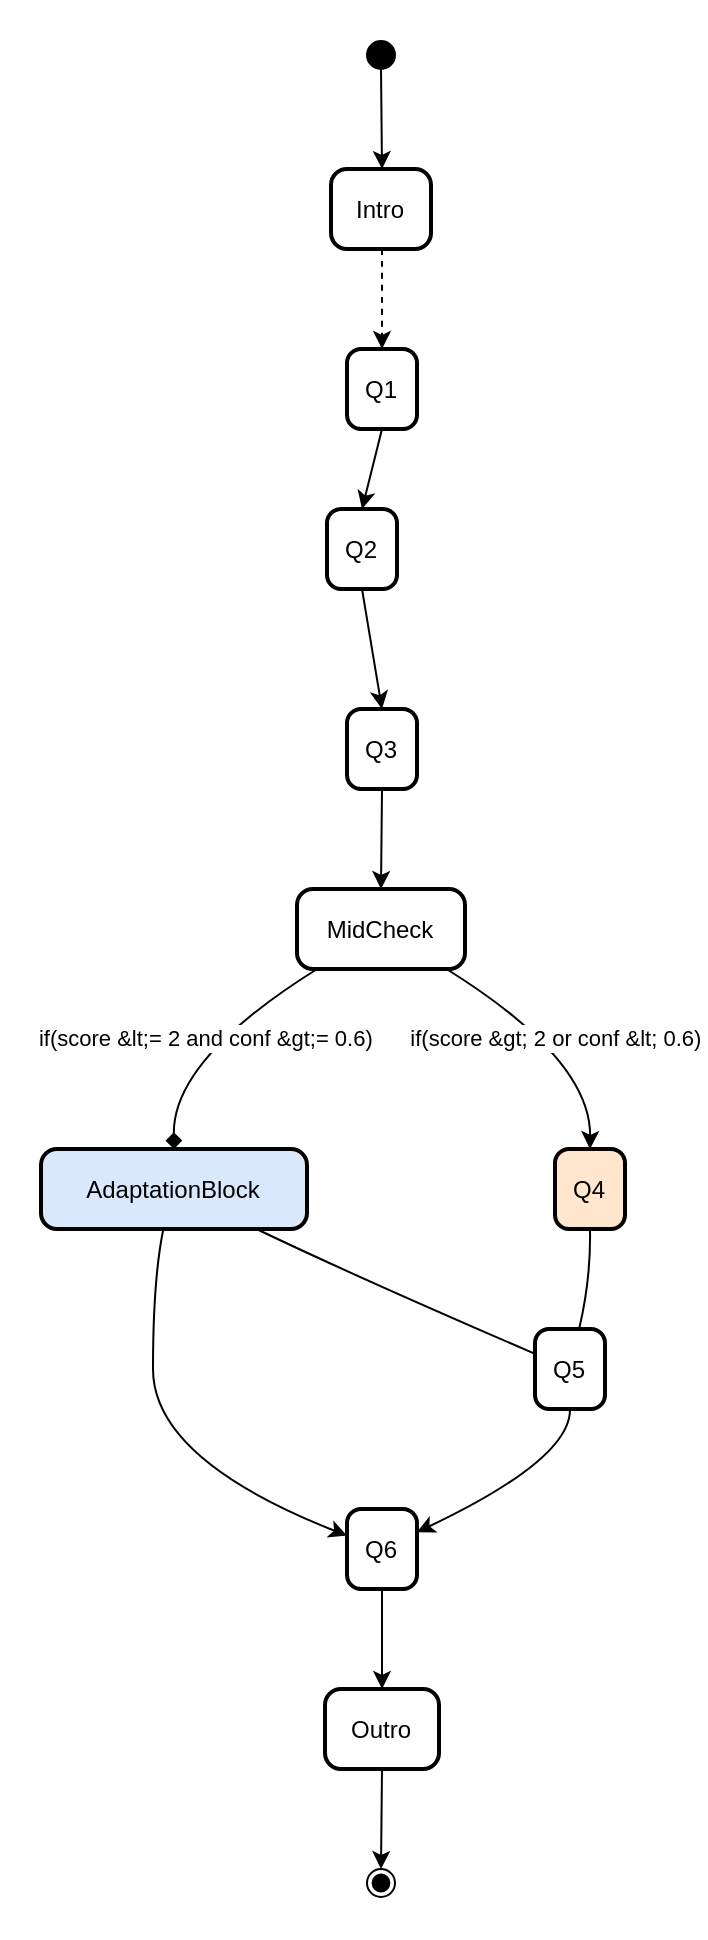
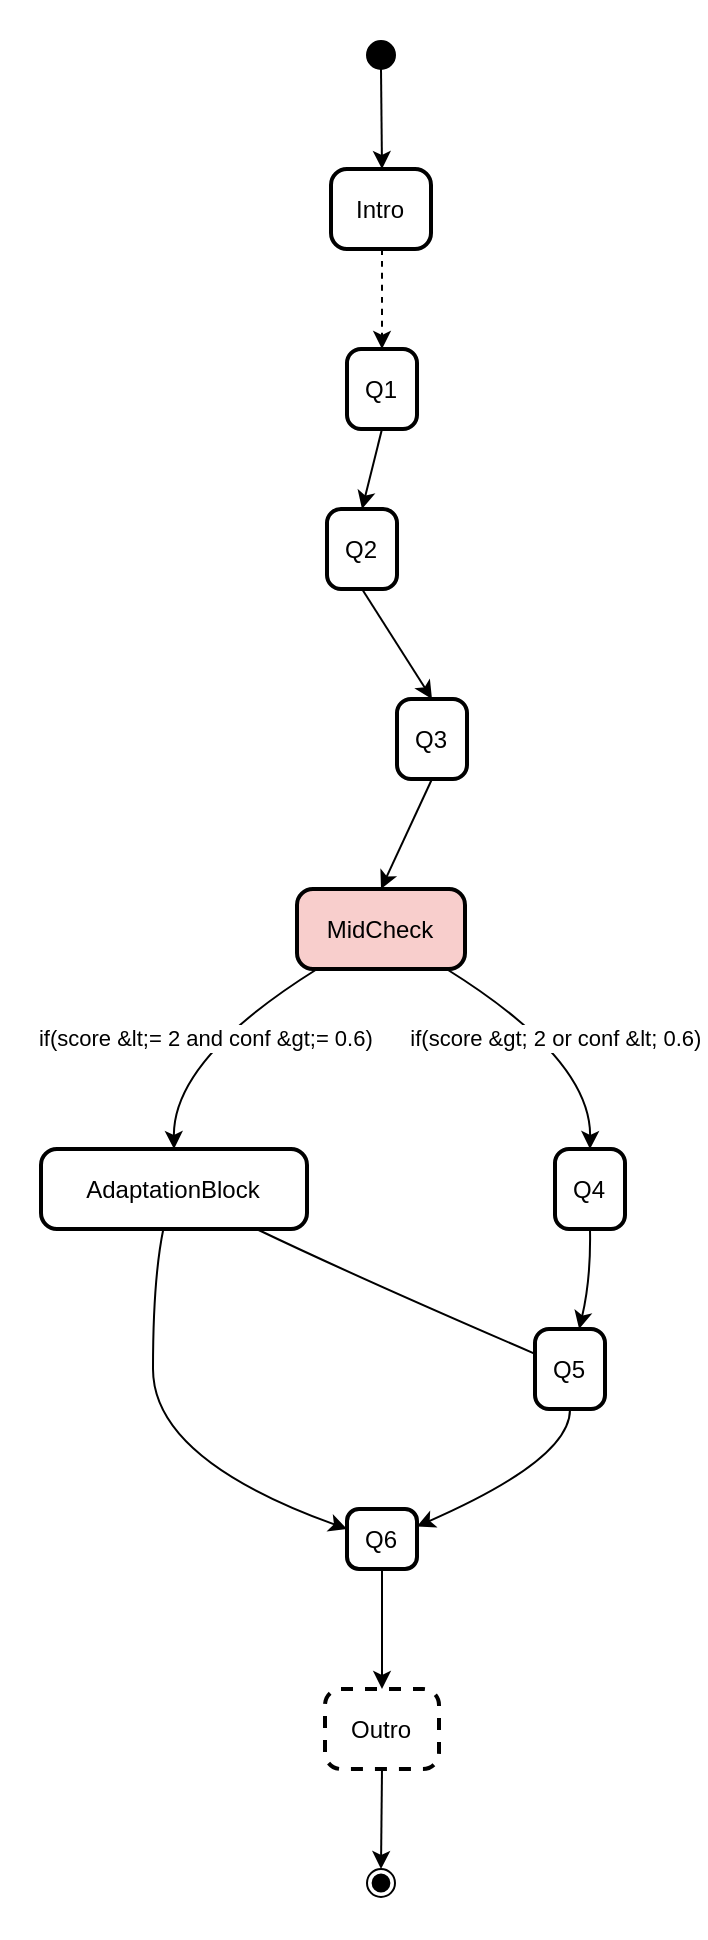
(382, 749) -> (432, 739)
(381, 929) -> (381, 929)
(174, 1133) -> (174, 1134)
(174, 1189) -> (174, 1189)
(590, 1189) -> (590, 1189)
(584, 1306) -> (585, 1301)
(382, 1549) -> (382, 1539)
(382, 1729) -> (382, 1729)
